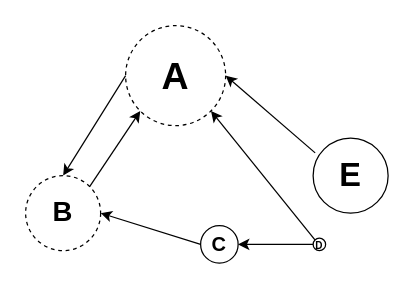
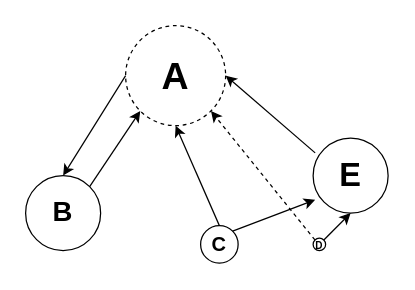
(265, 178) -> (265, 178)
none -> (199, 180)
(63, 213) -> (63, 213)
none -> (270, 217)
(154, 230) -> none
none -> (334, 230)
(280, 244) -> none
